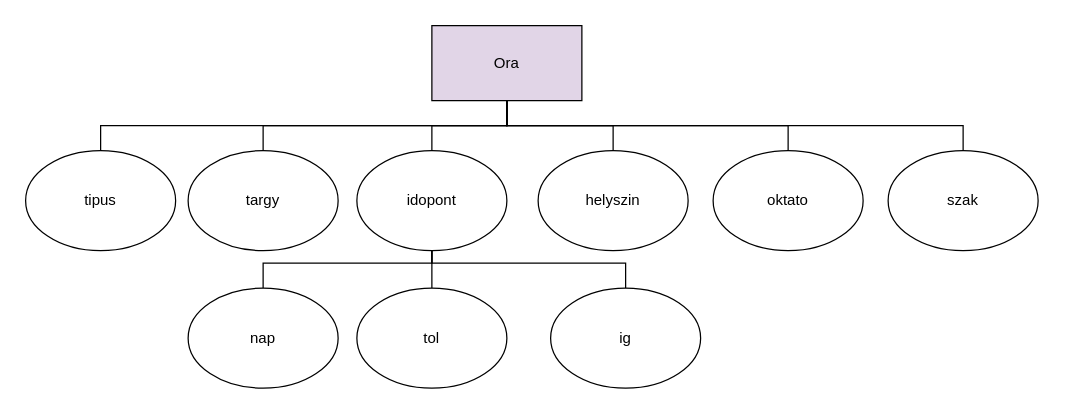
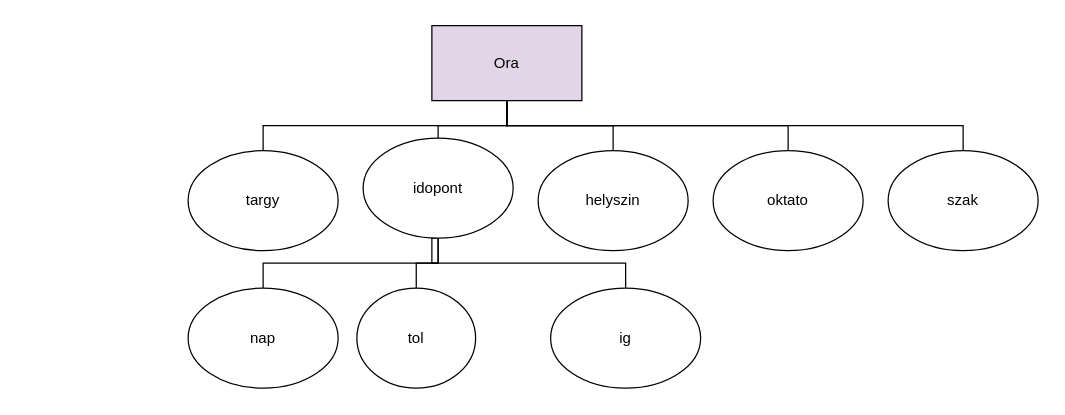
(169, 126) -> none
(101, 201) -> none
(432, 201) -> (438, 188)
(432, 338) -> (416, 338)
